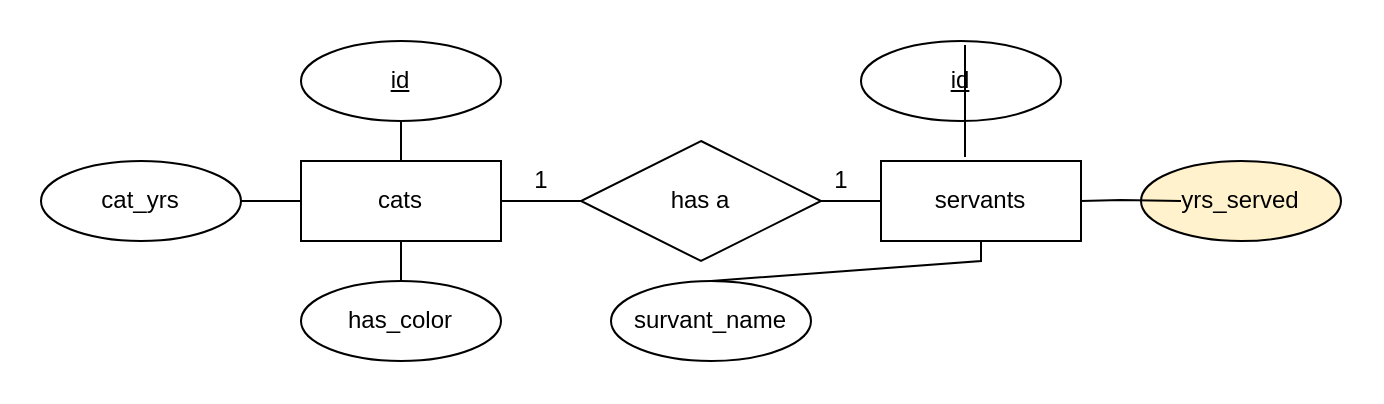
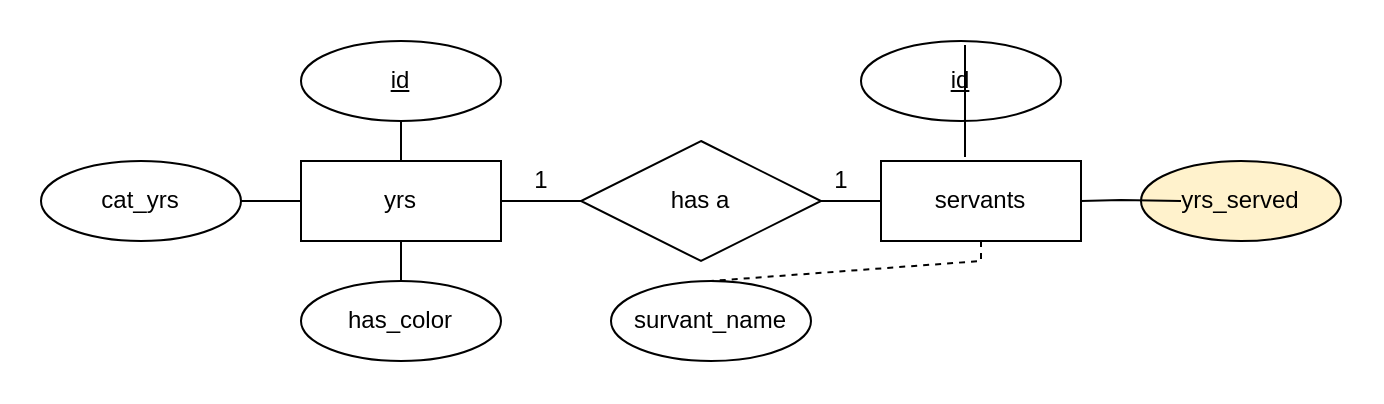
(401, 201) -> (401, 201)
(857, 270) -> (857, 270)
